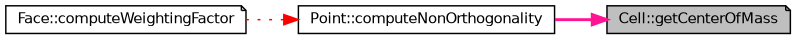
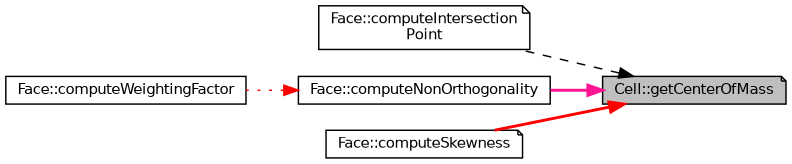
(126, 20) -> (126, 90)
(426, 20) -> (424, 90)
none -> (424, 28)
none -> (424, 144)
